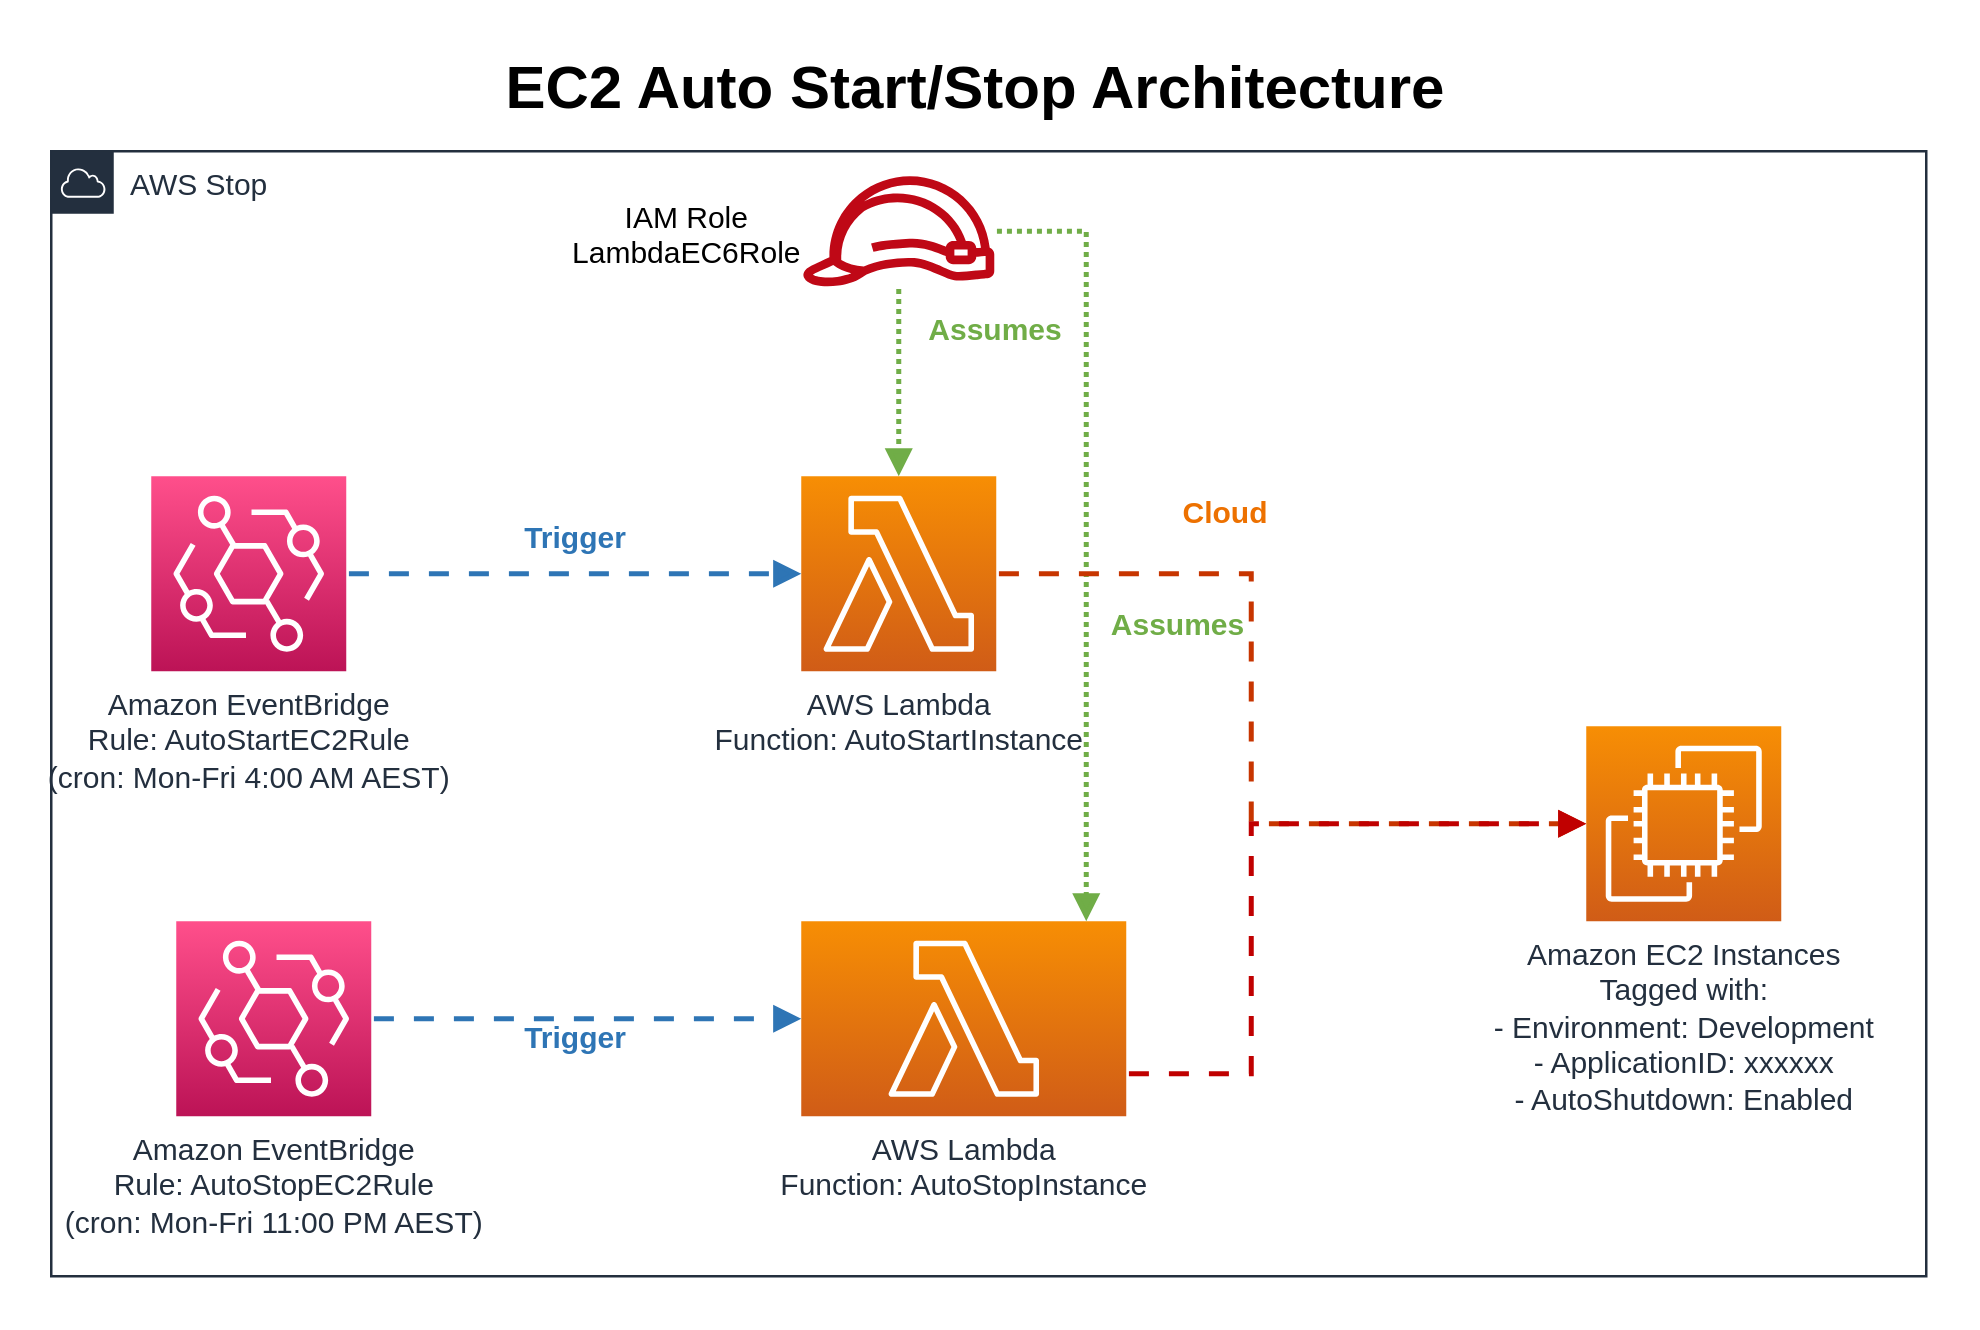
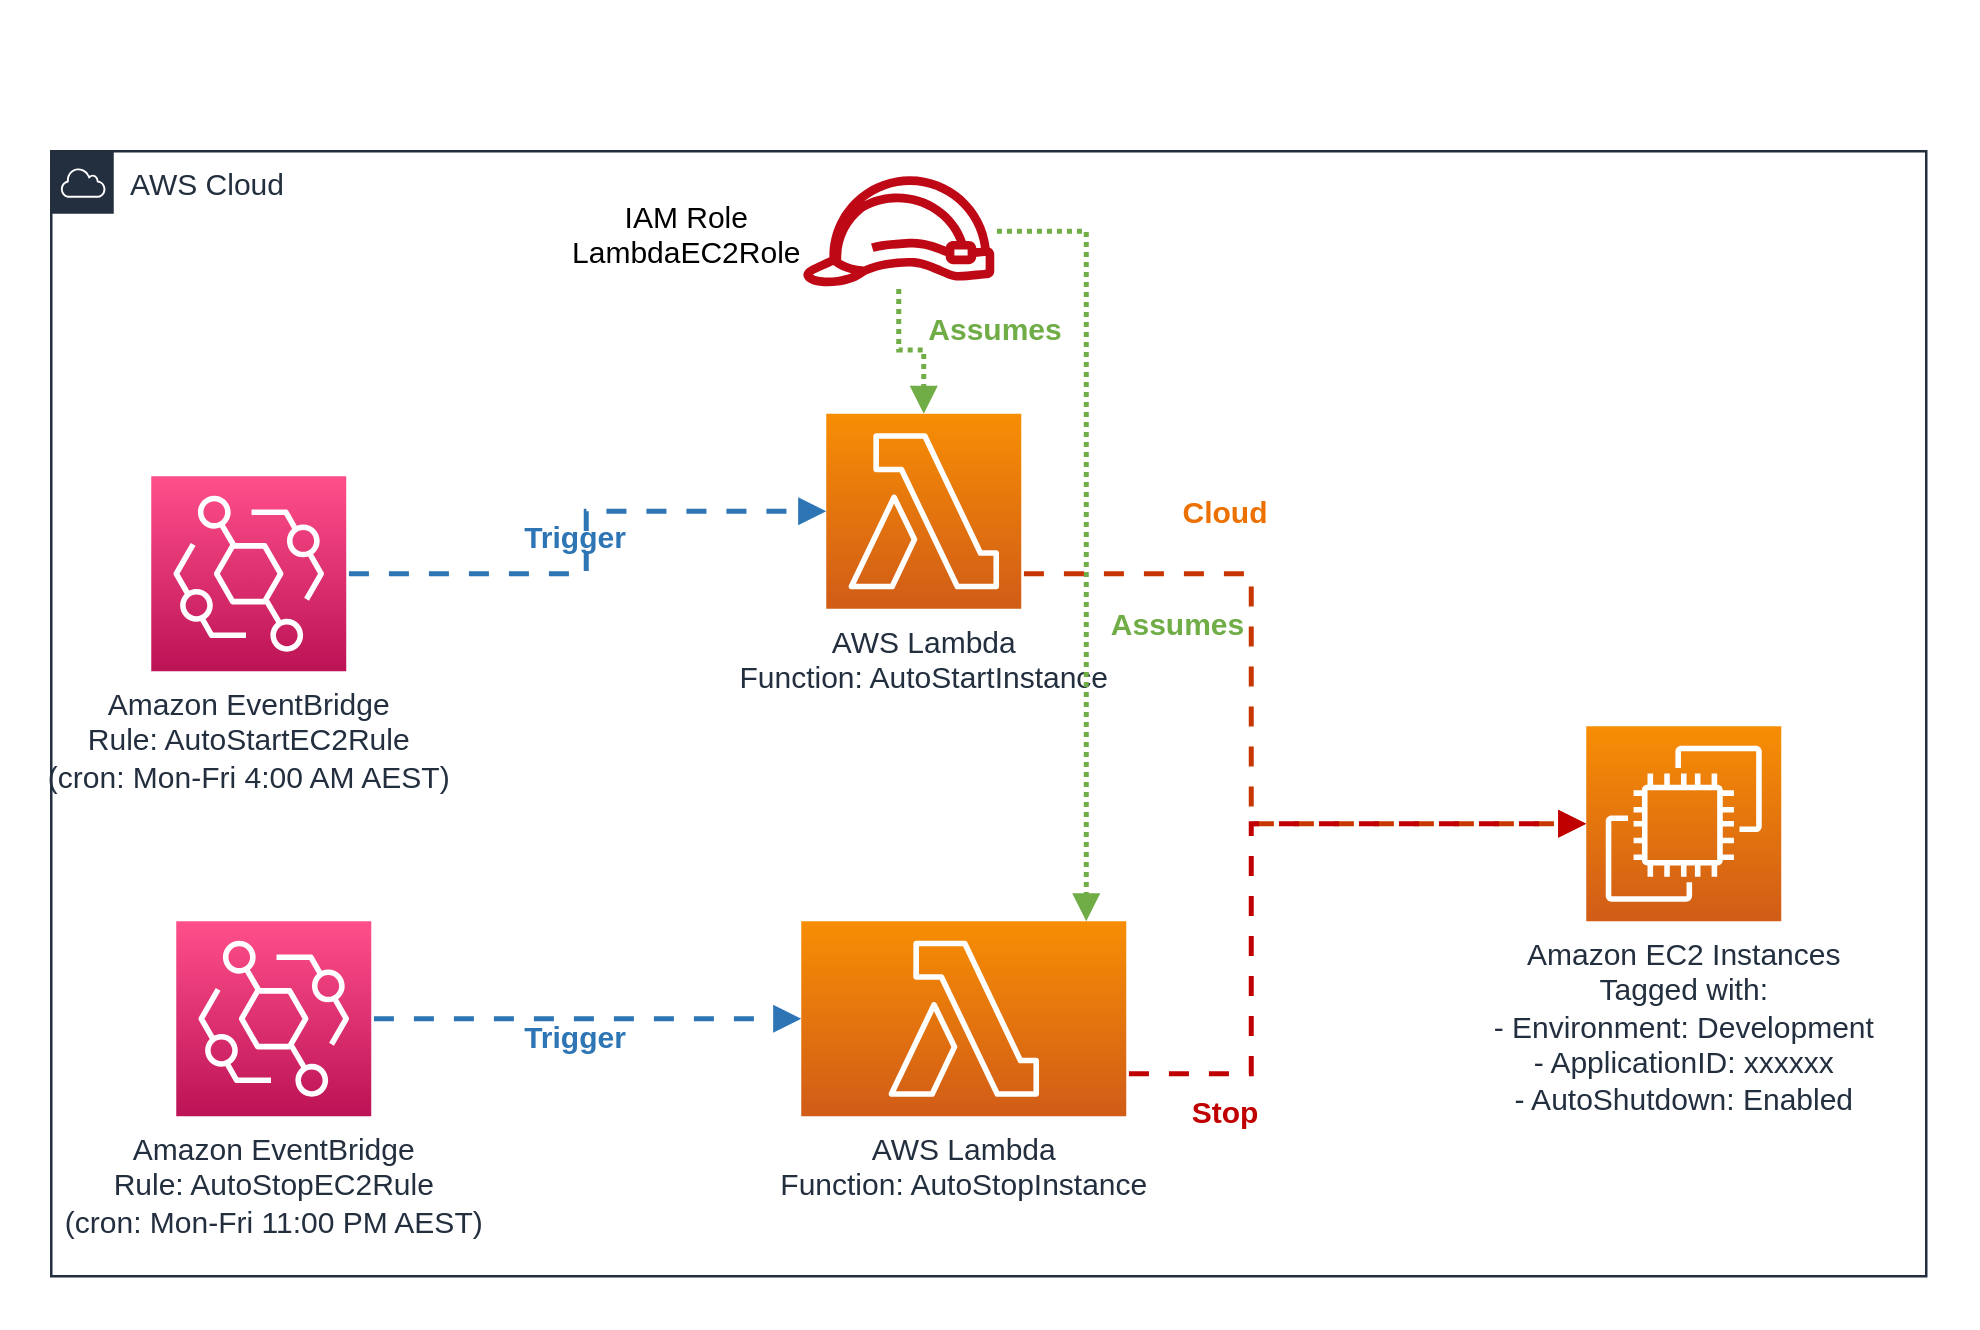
(976, 89) -> none
(195, 187) -> (199, 187)
(688, 254) -> (688, 254)
(899, 574) -> (924, 511)
none -> (1226, 1114)
